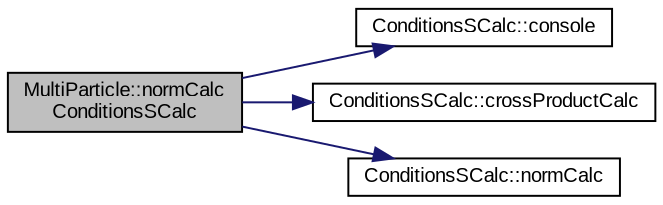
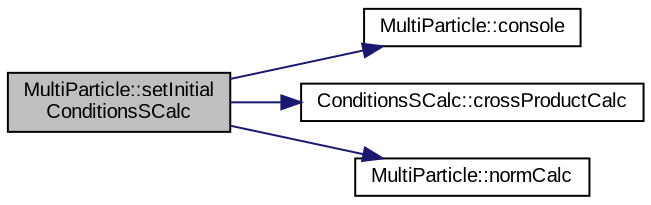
(484, 28) -> (472, 28)
(125, 102) -> (119, 102)
(484, 177) -> (472, 177)
